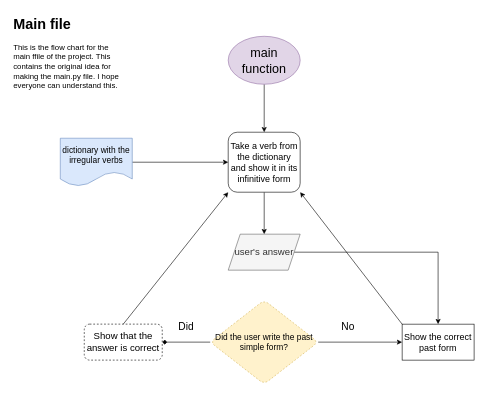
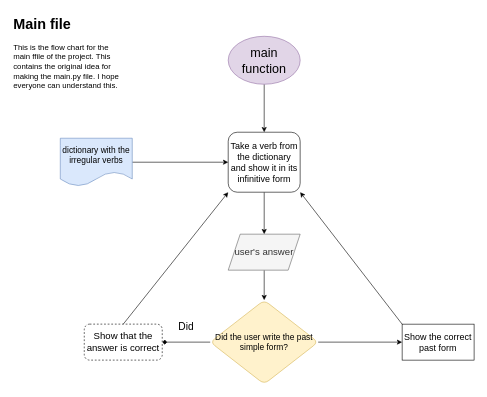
(437, 252) -> (264, 294)
(348, 327) -> none
(264, 342) -> (264, 342)
